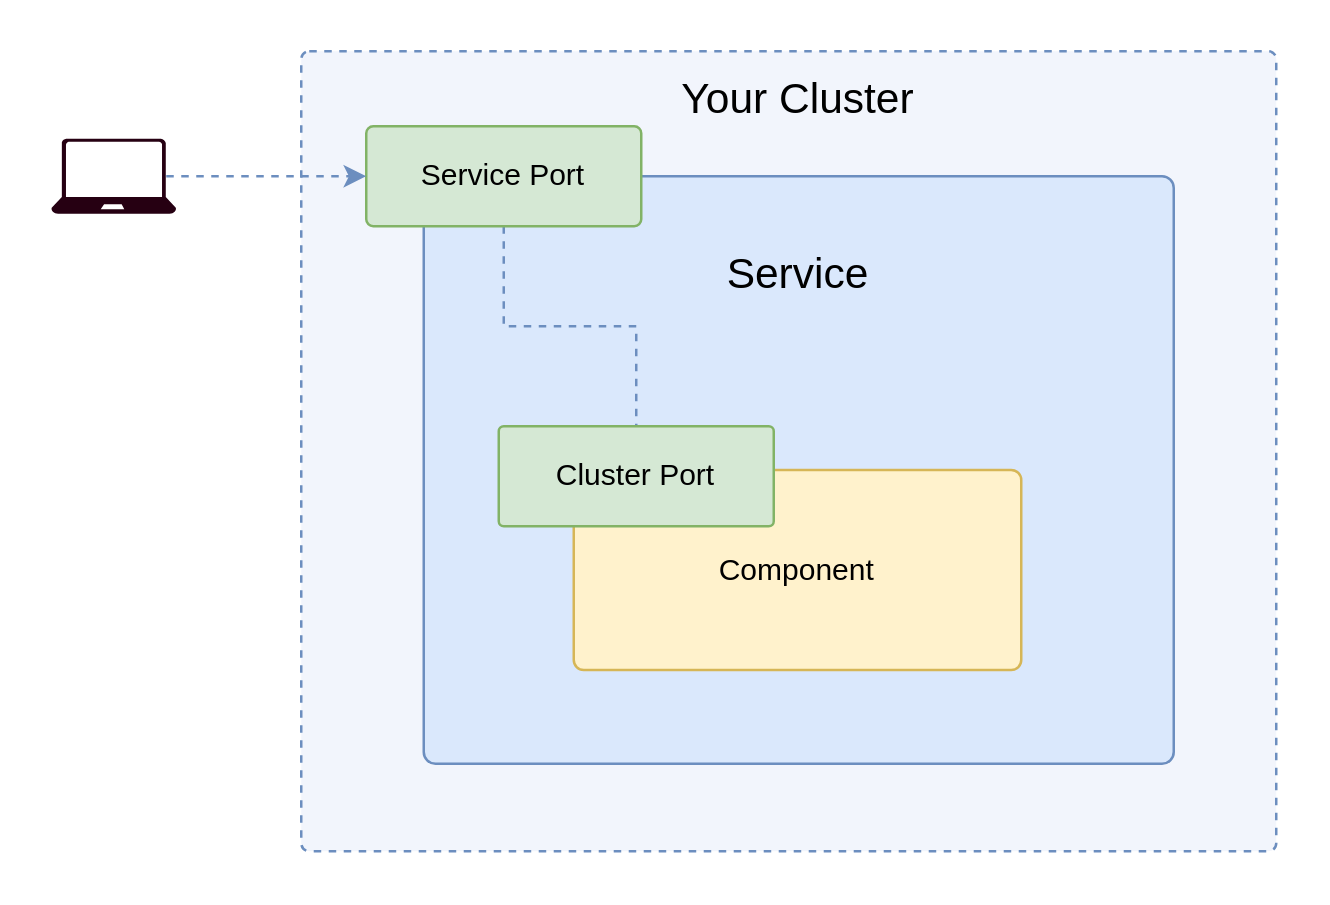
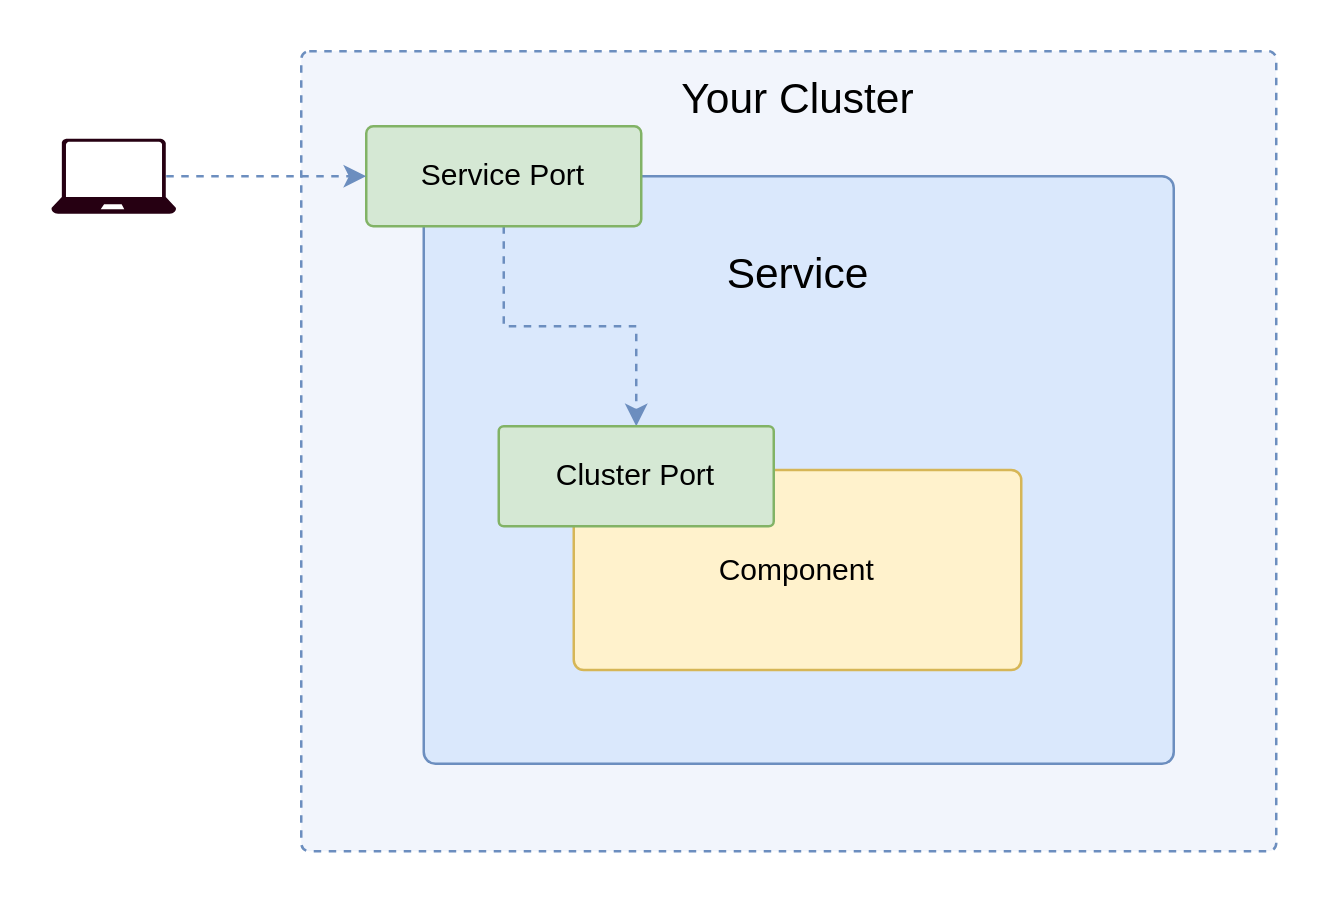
(636, 415) -> (636, 408)
